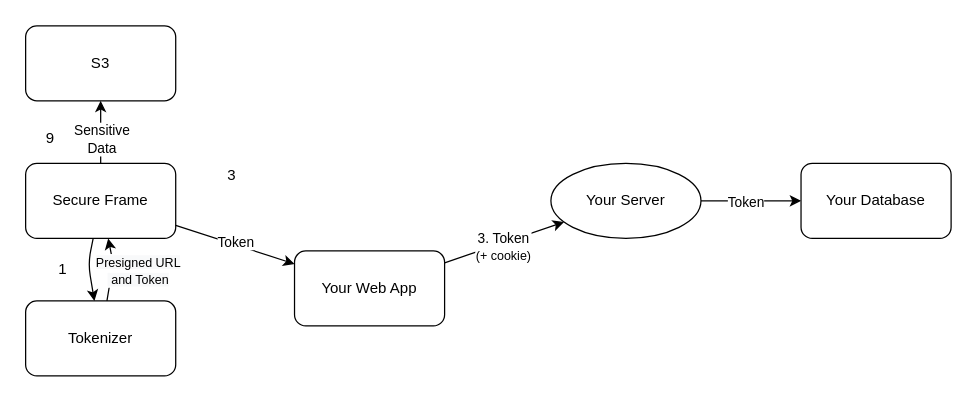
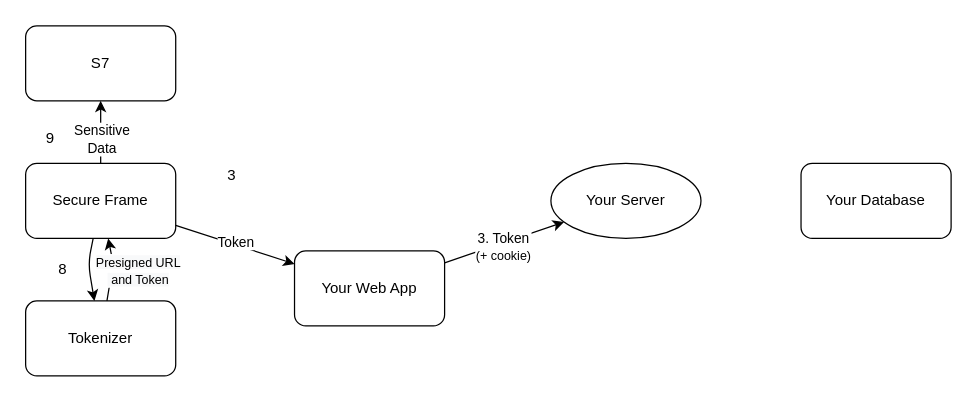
(101, 63) -> (101, 63)
(747, 201) -> none
(63, 269) -> (63, 269)
